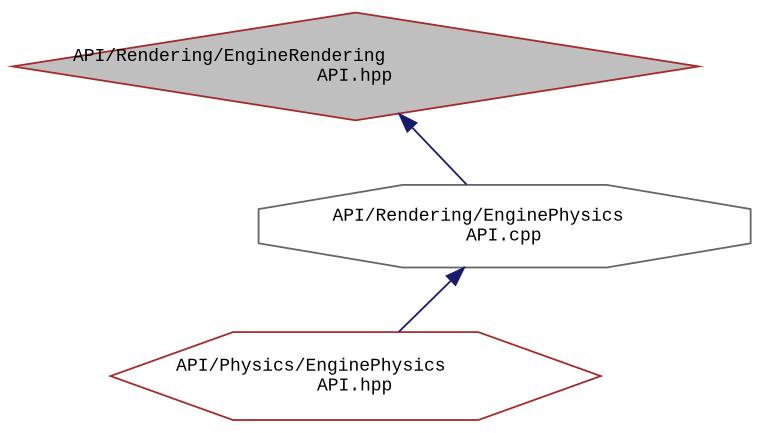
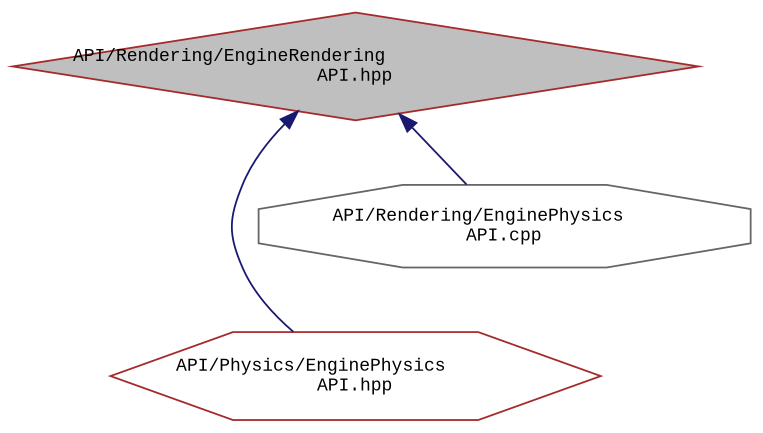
(425, 306) -> (232, 230)
